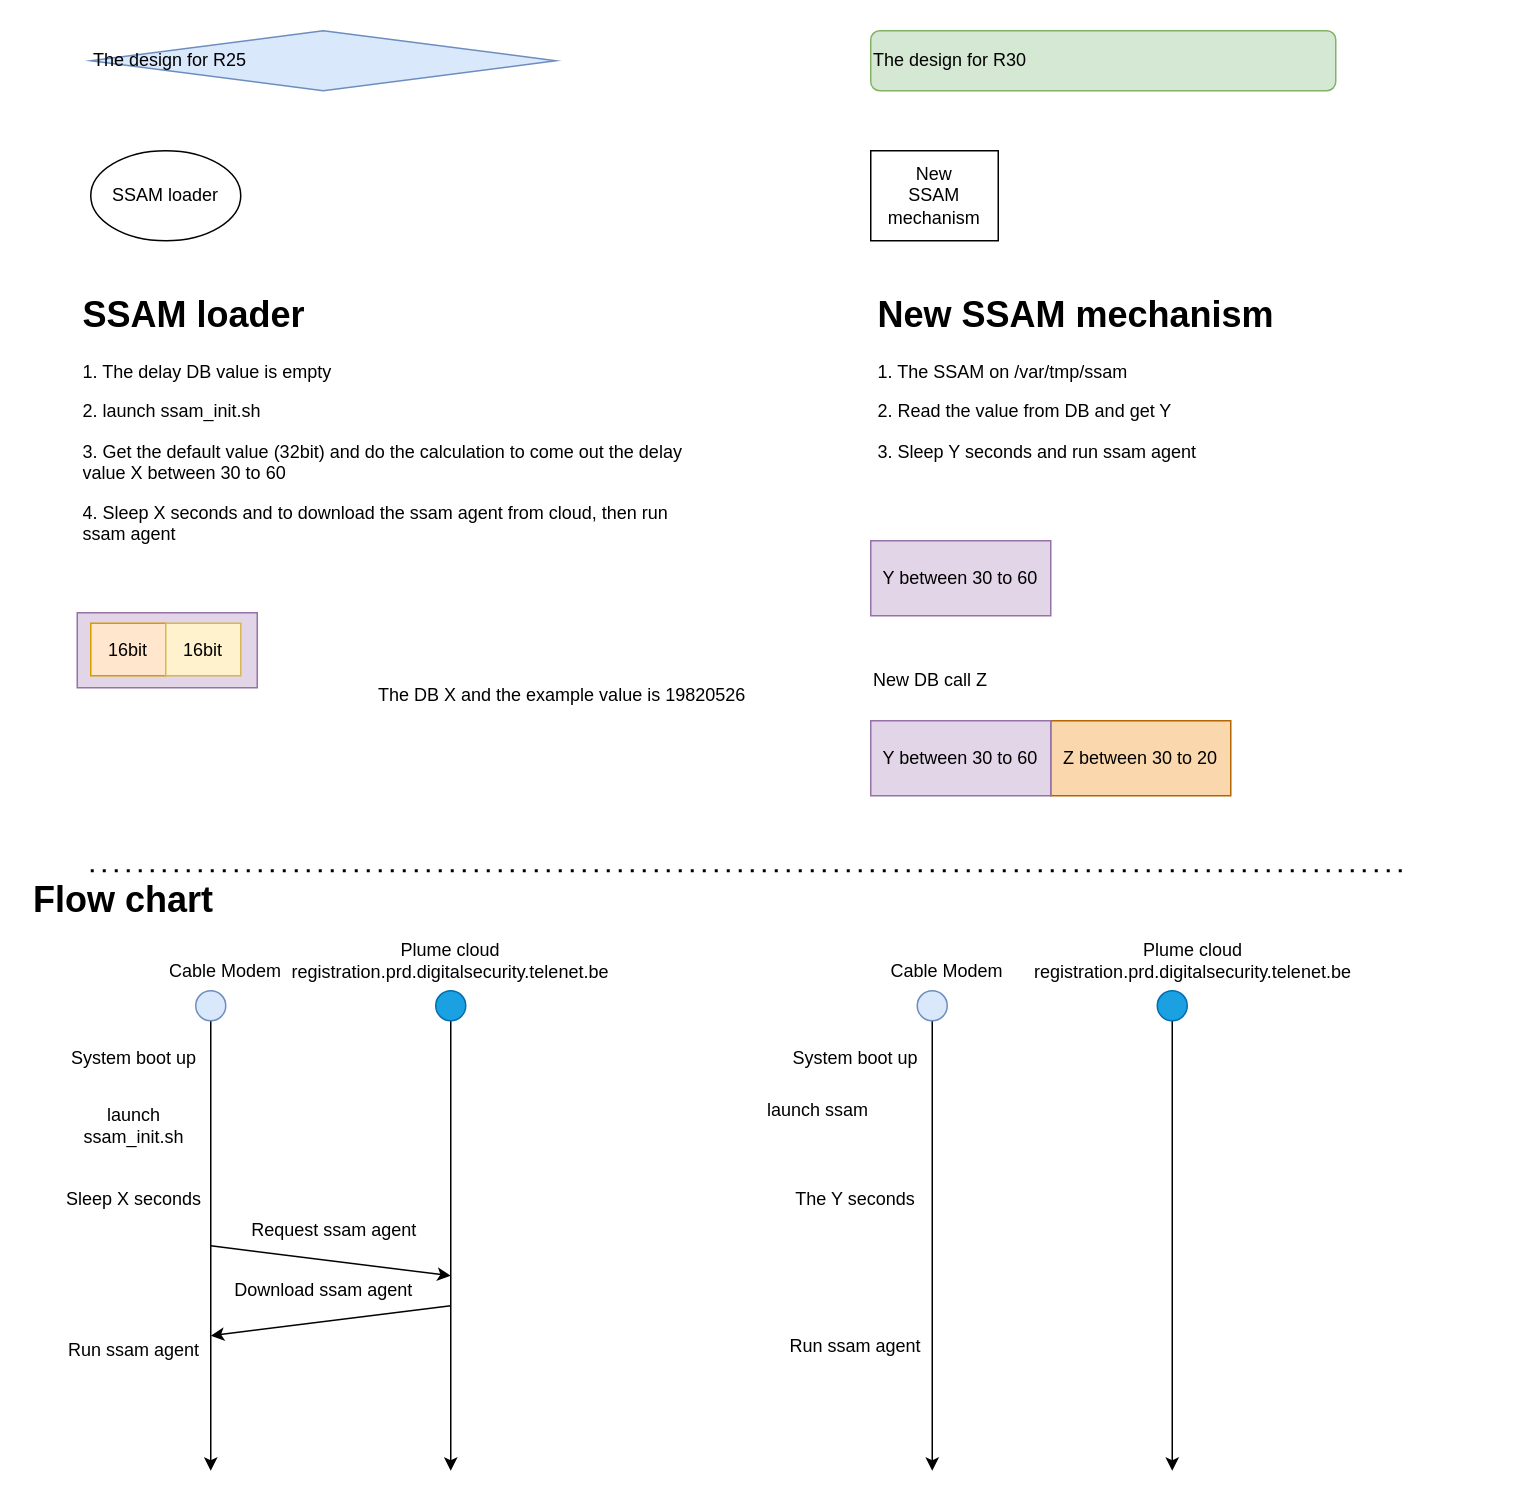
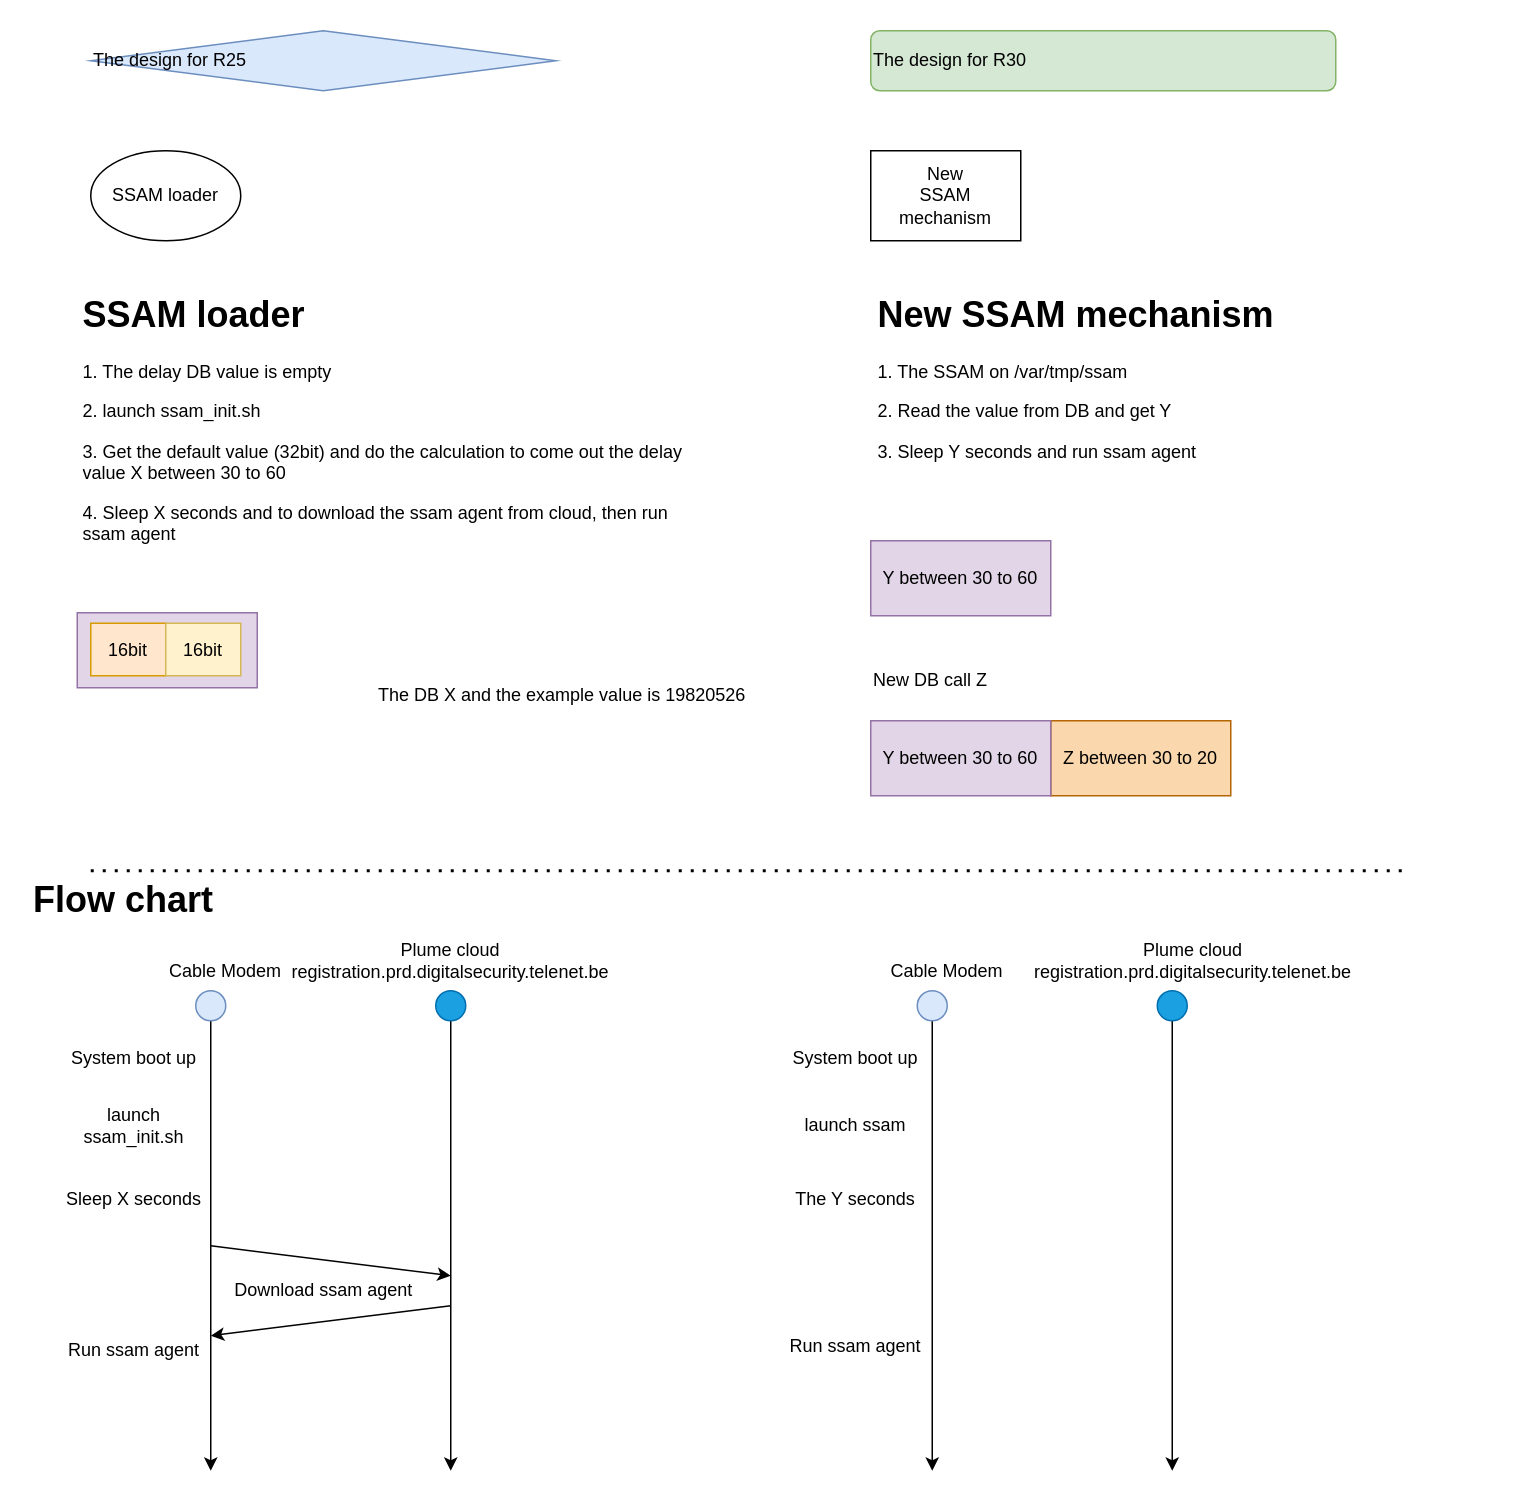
(935, 196) -> (946, 196)
(818, 1111) -> (856, 1126)
(335, 1231) -> none
